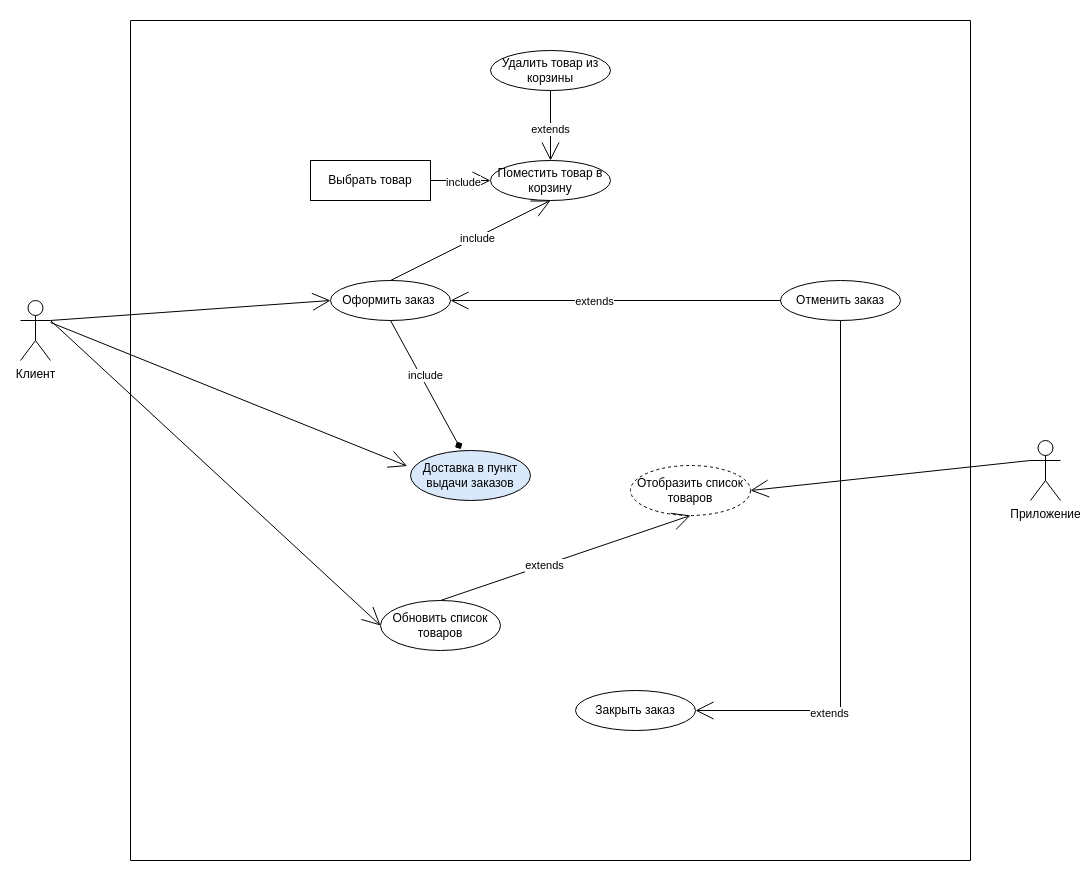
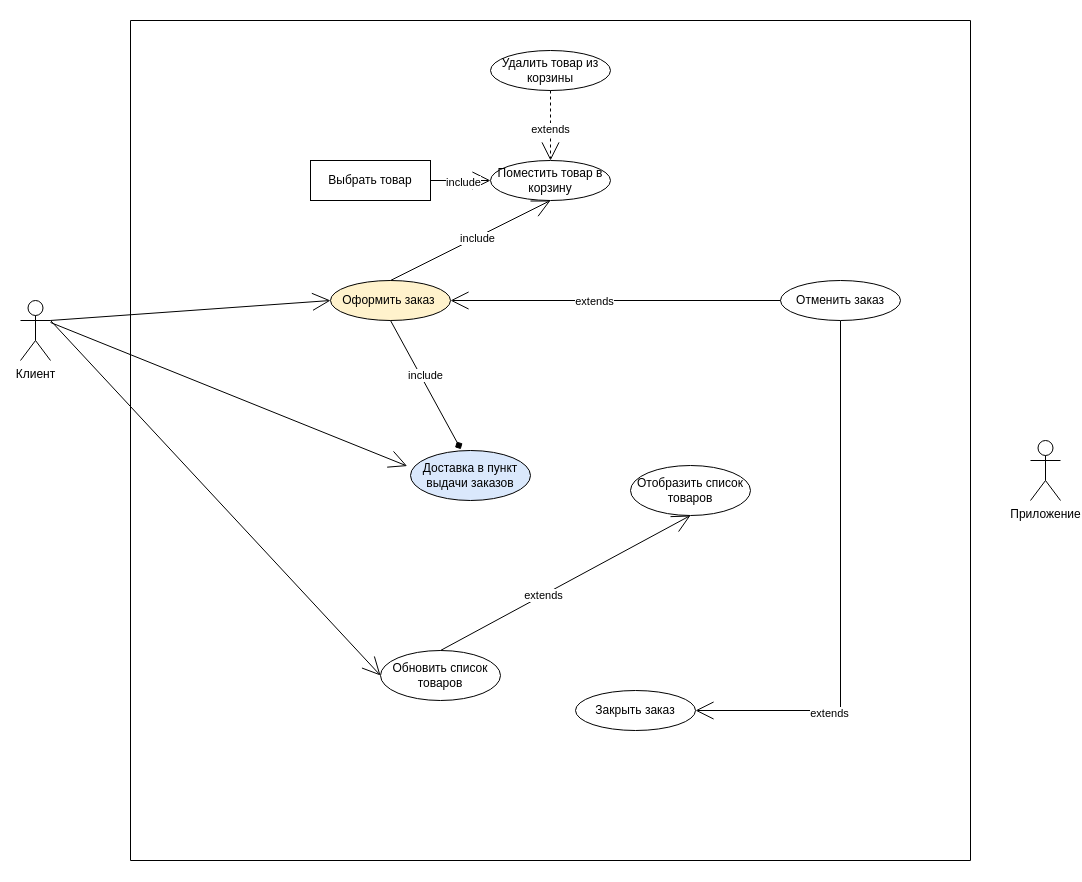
(551, 107) -> (551, 107)
(391, 301) -> (391, 301)
(891, 475) -> none
(691, 491) -> (691, 491)
(441, 626) -> (441, 676)
